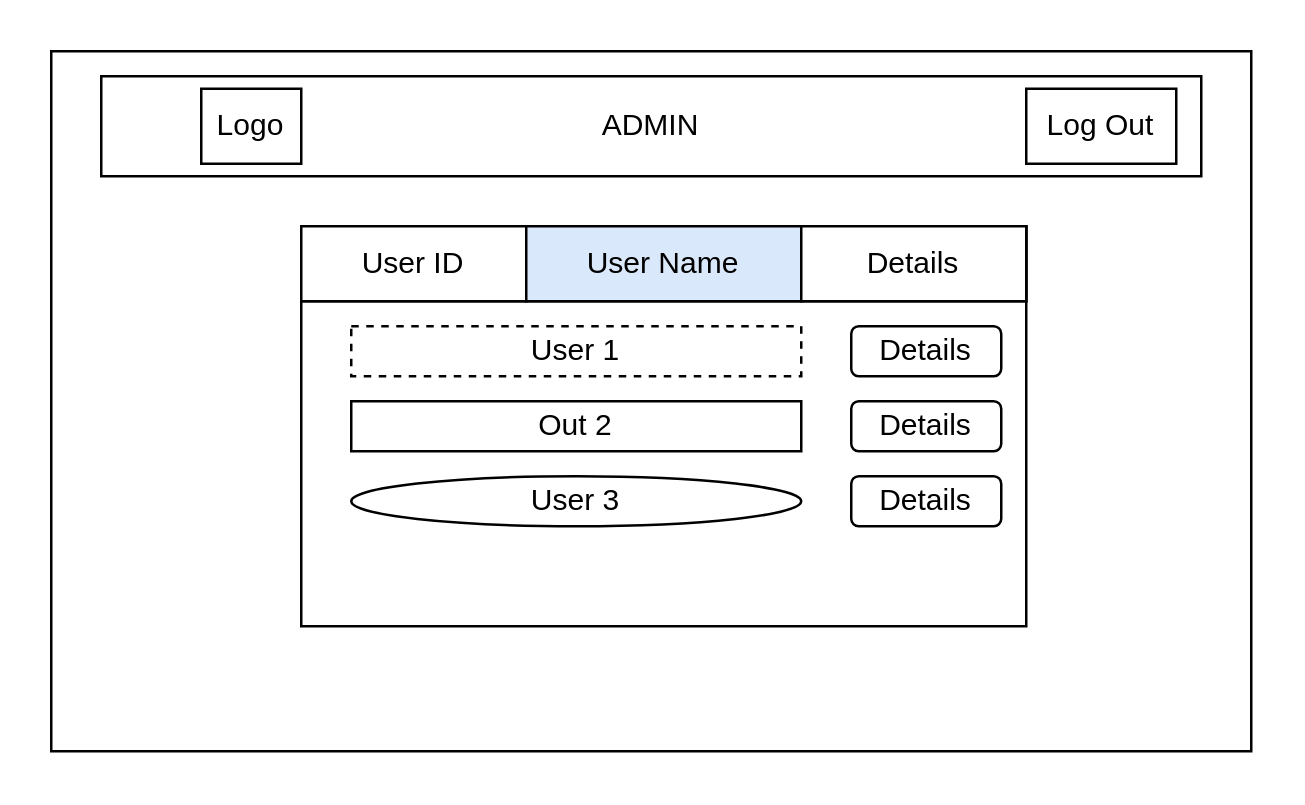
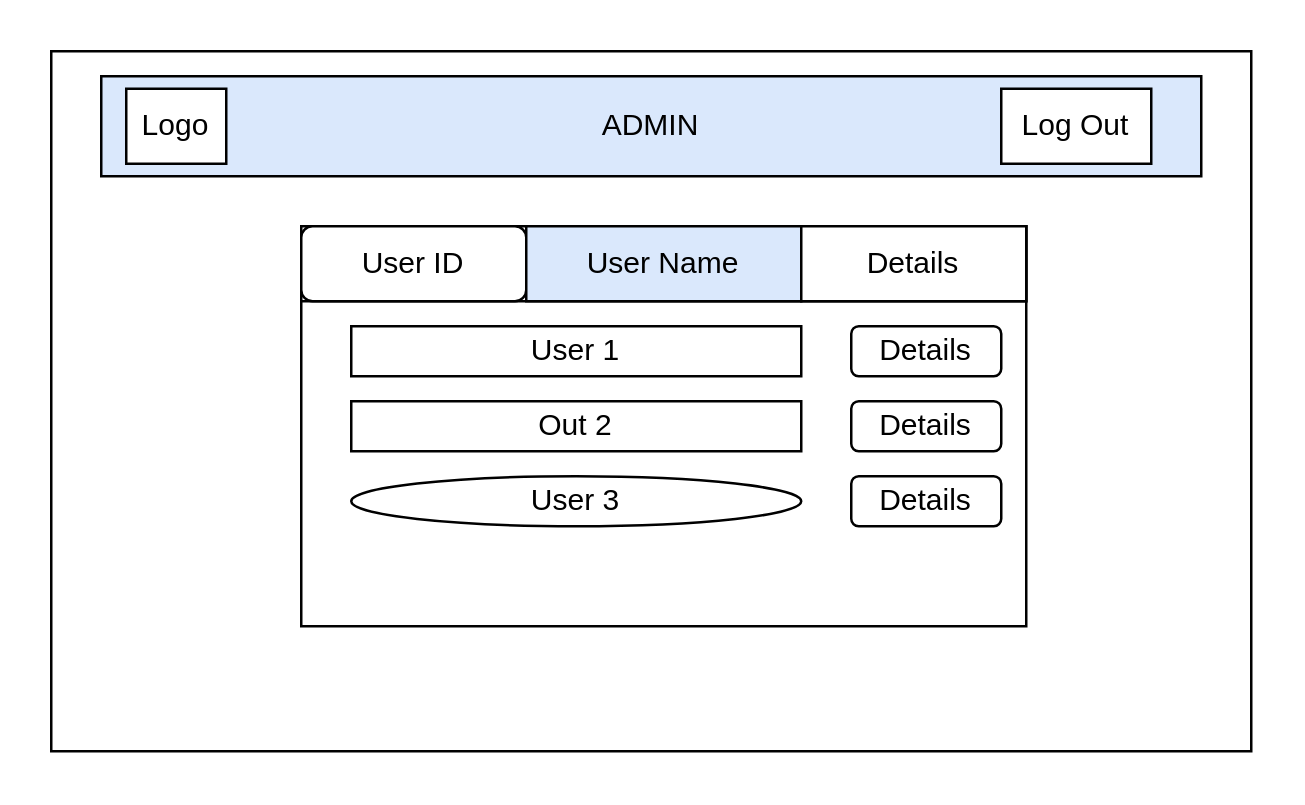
(251, 126) -> (176, 126)
(651, 126) -> (651, 126)
(1101, 126) -> (1076, 126)
(414, 264) -> (414, 264)
(576, 351) -> (576, 351)
